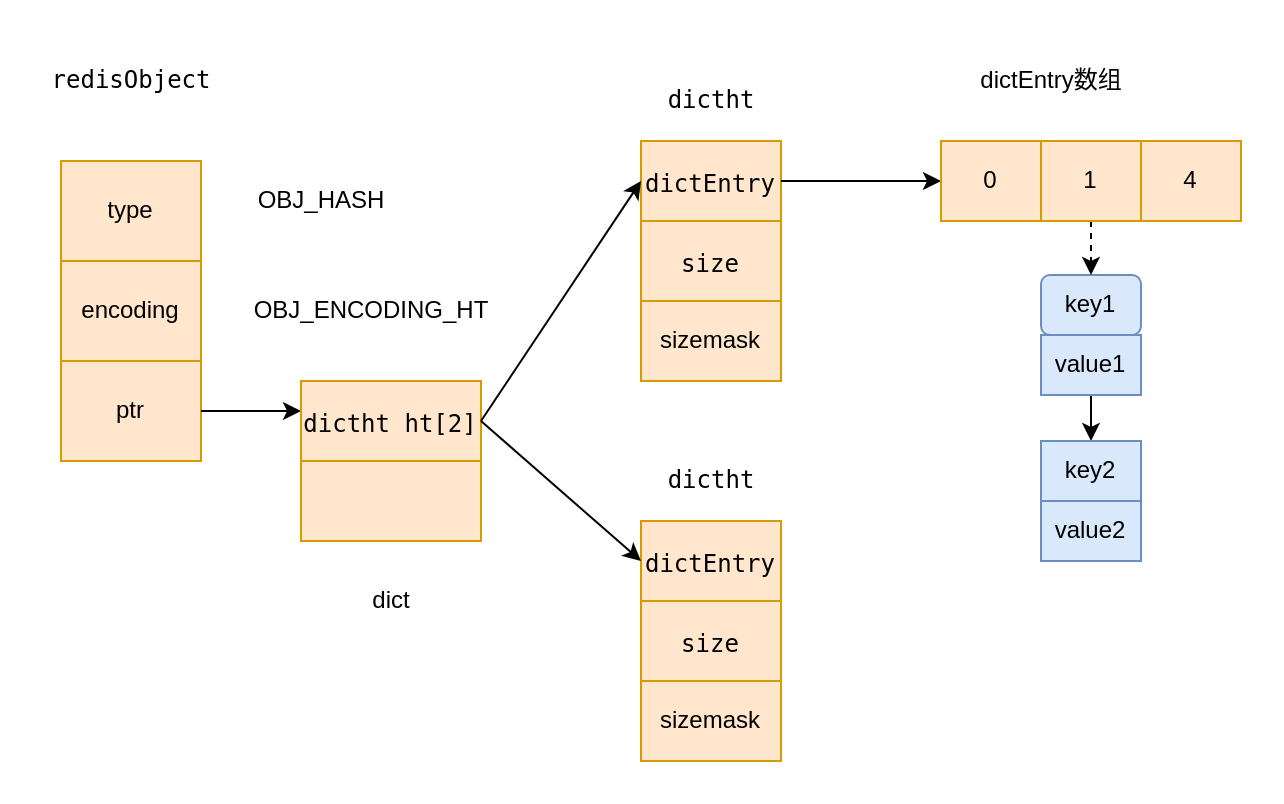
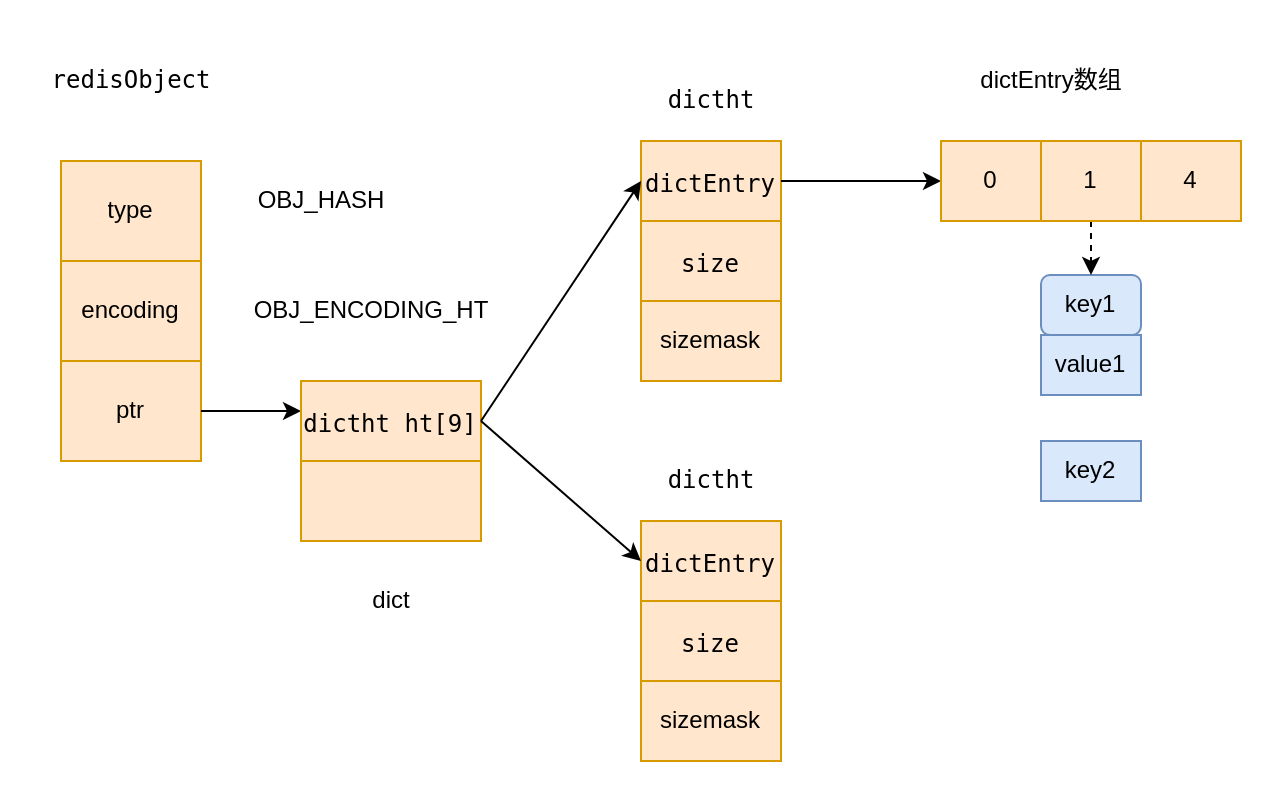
(1091, 411) -> (1091, 395)
(391, 421) -> (391, 421)
(1091, 531) -> none
